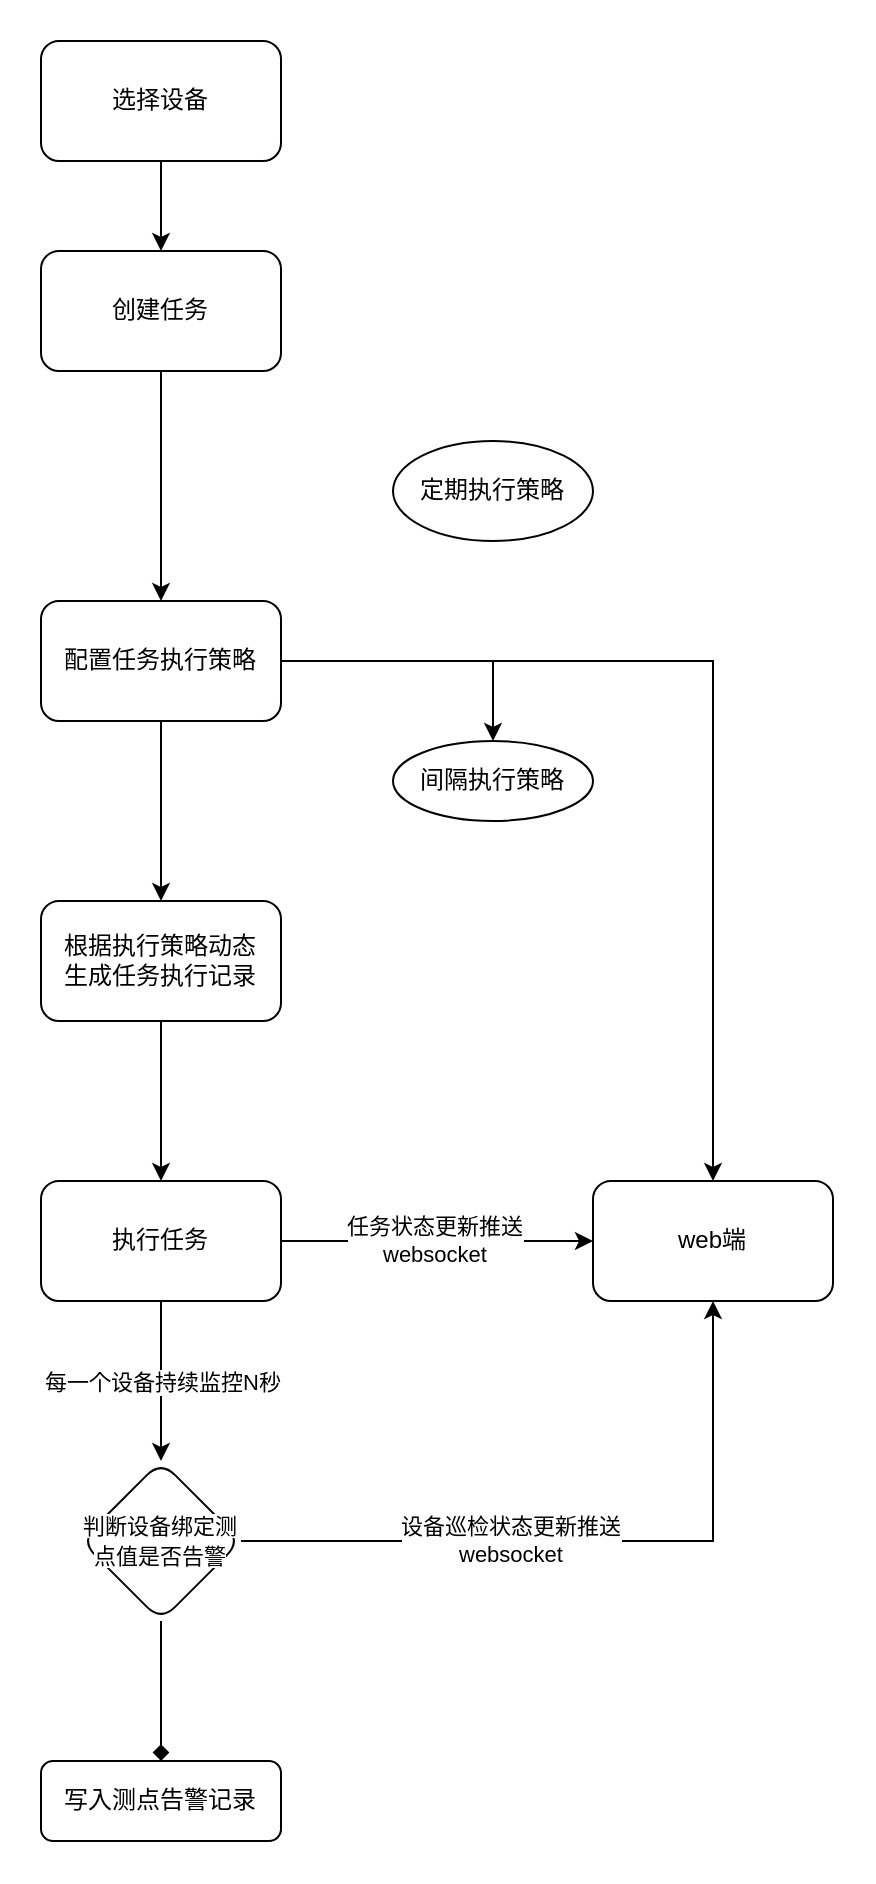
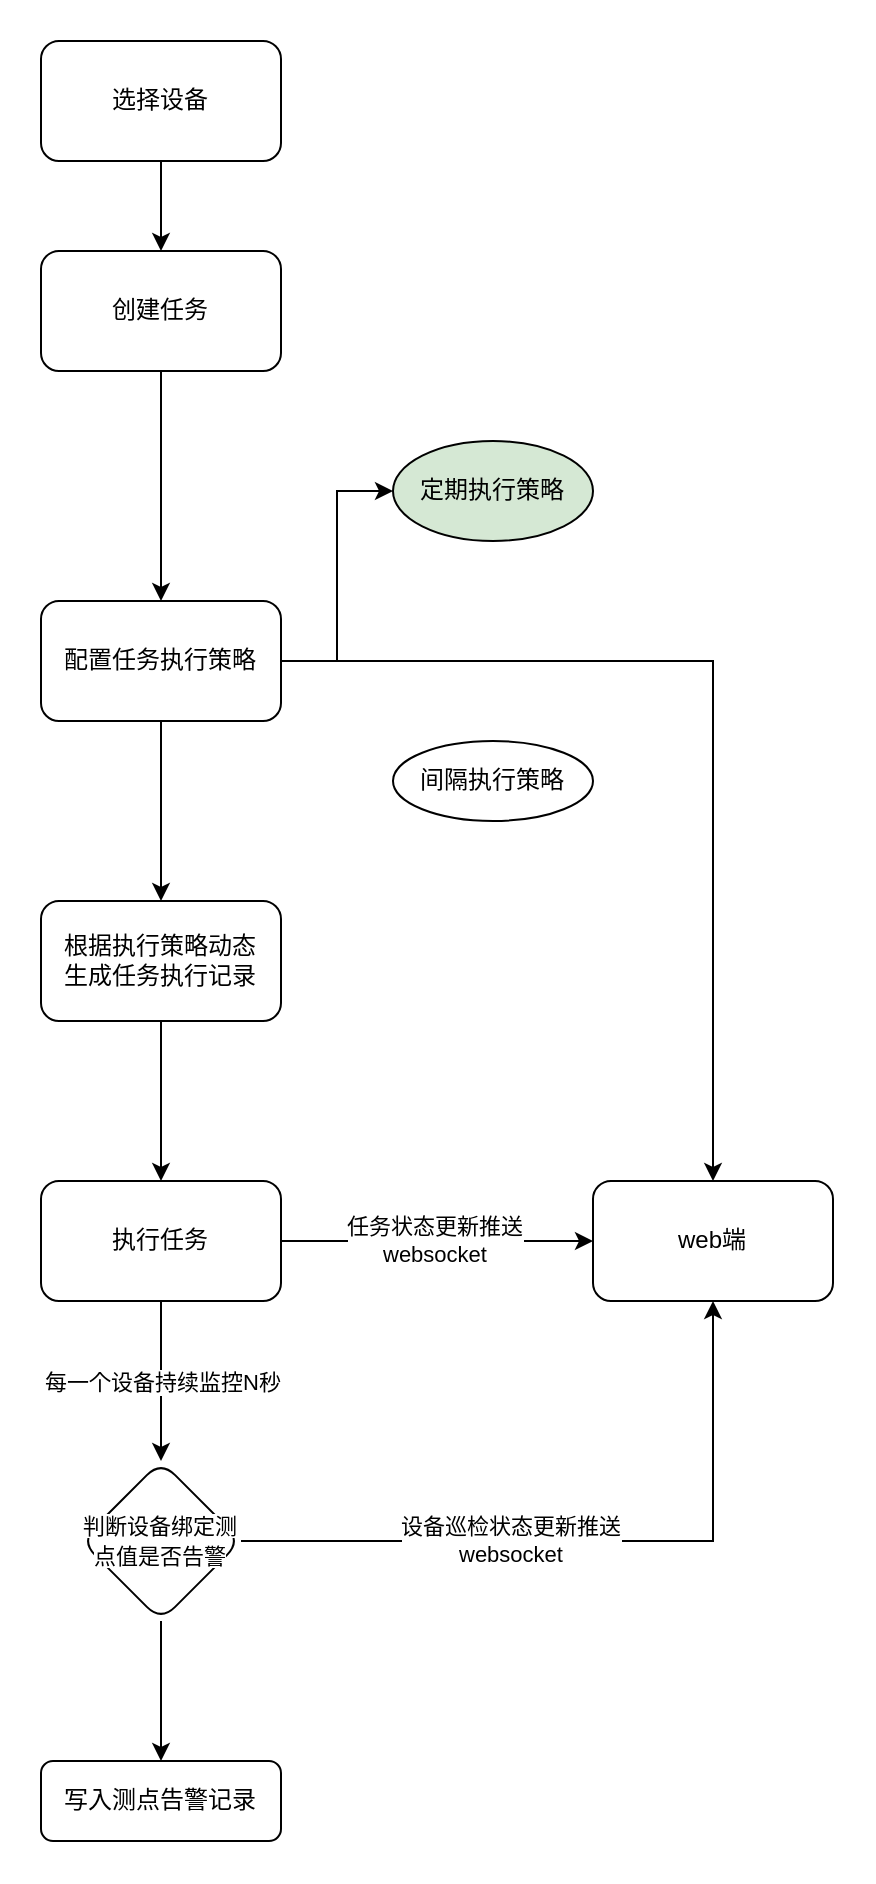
(493, 491) -> (493, 491)
(493, 696) -> (337, 553)
(161, 1745) -> (161, 1746)
